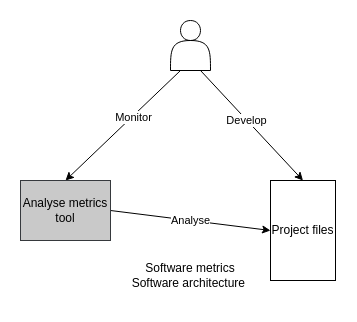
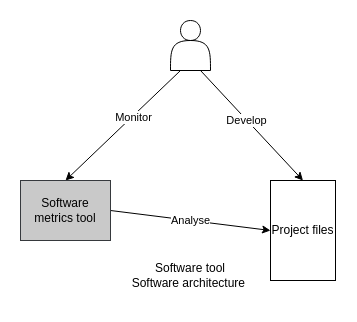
(66, 211) -> (66, 211)
(191, 276) -> (191, 276)
